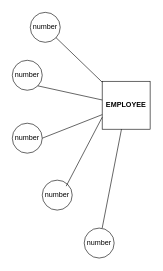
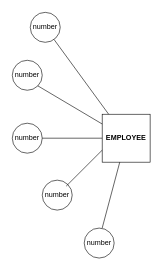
(126, 105) -> (126, 138)
